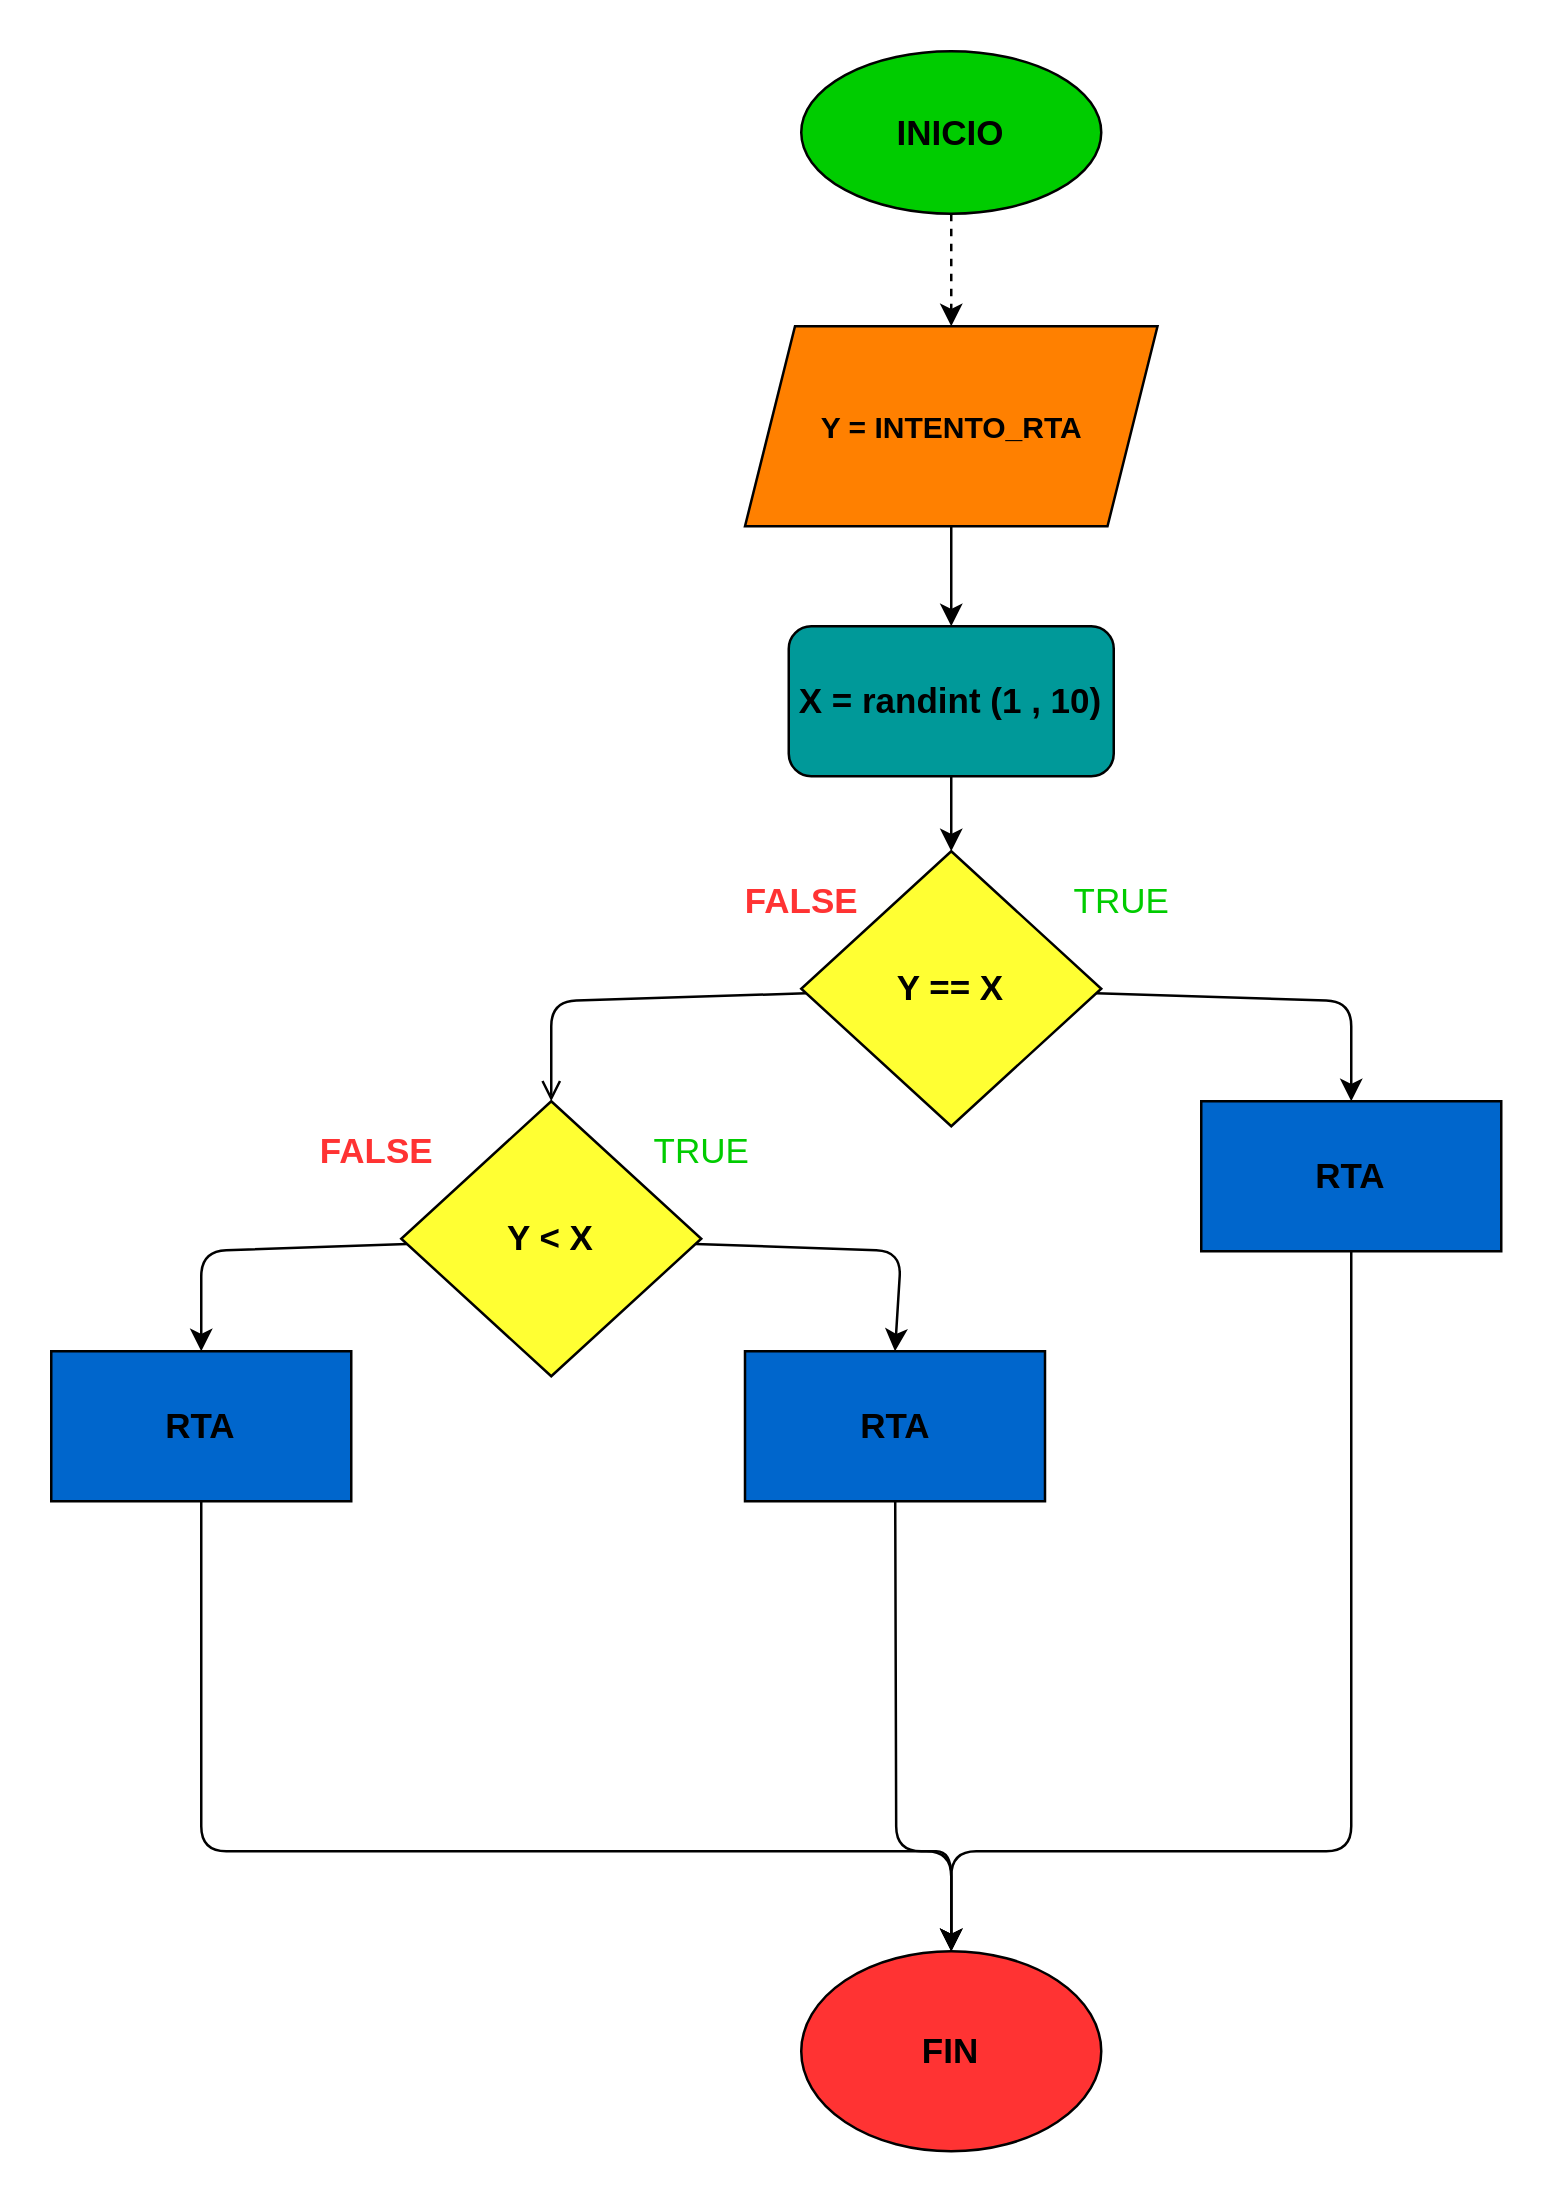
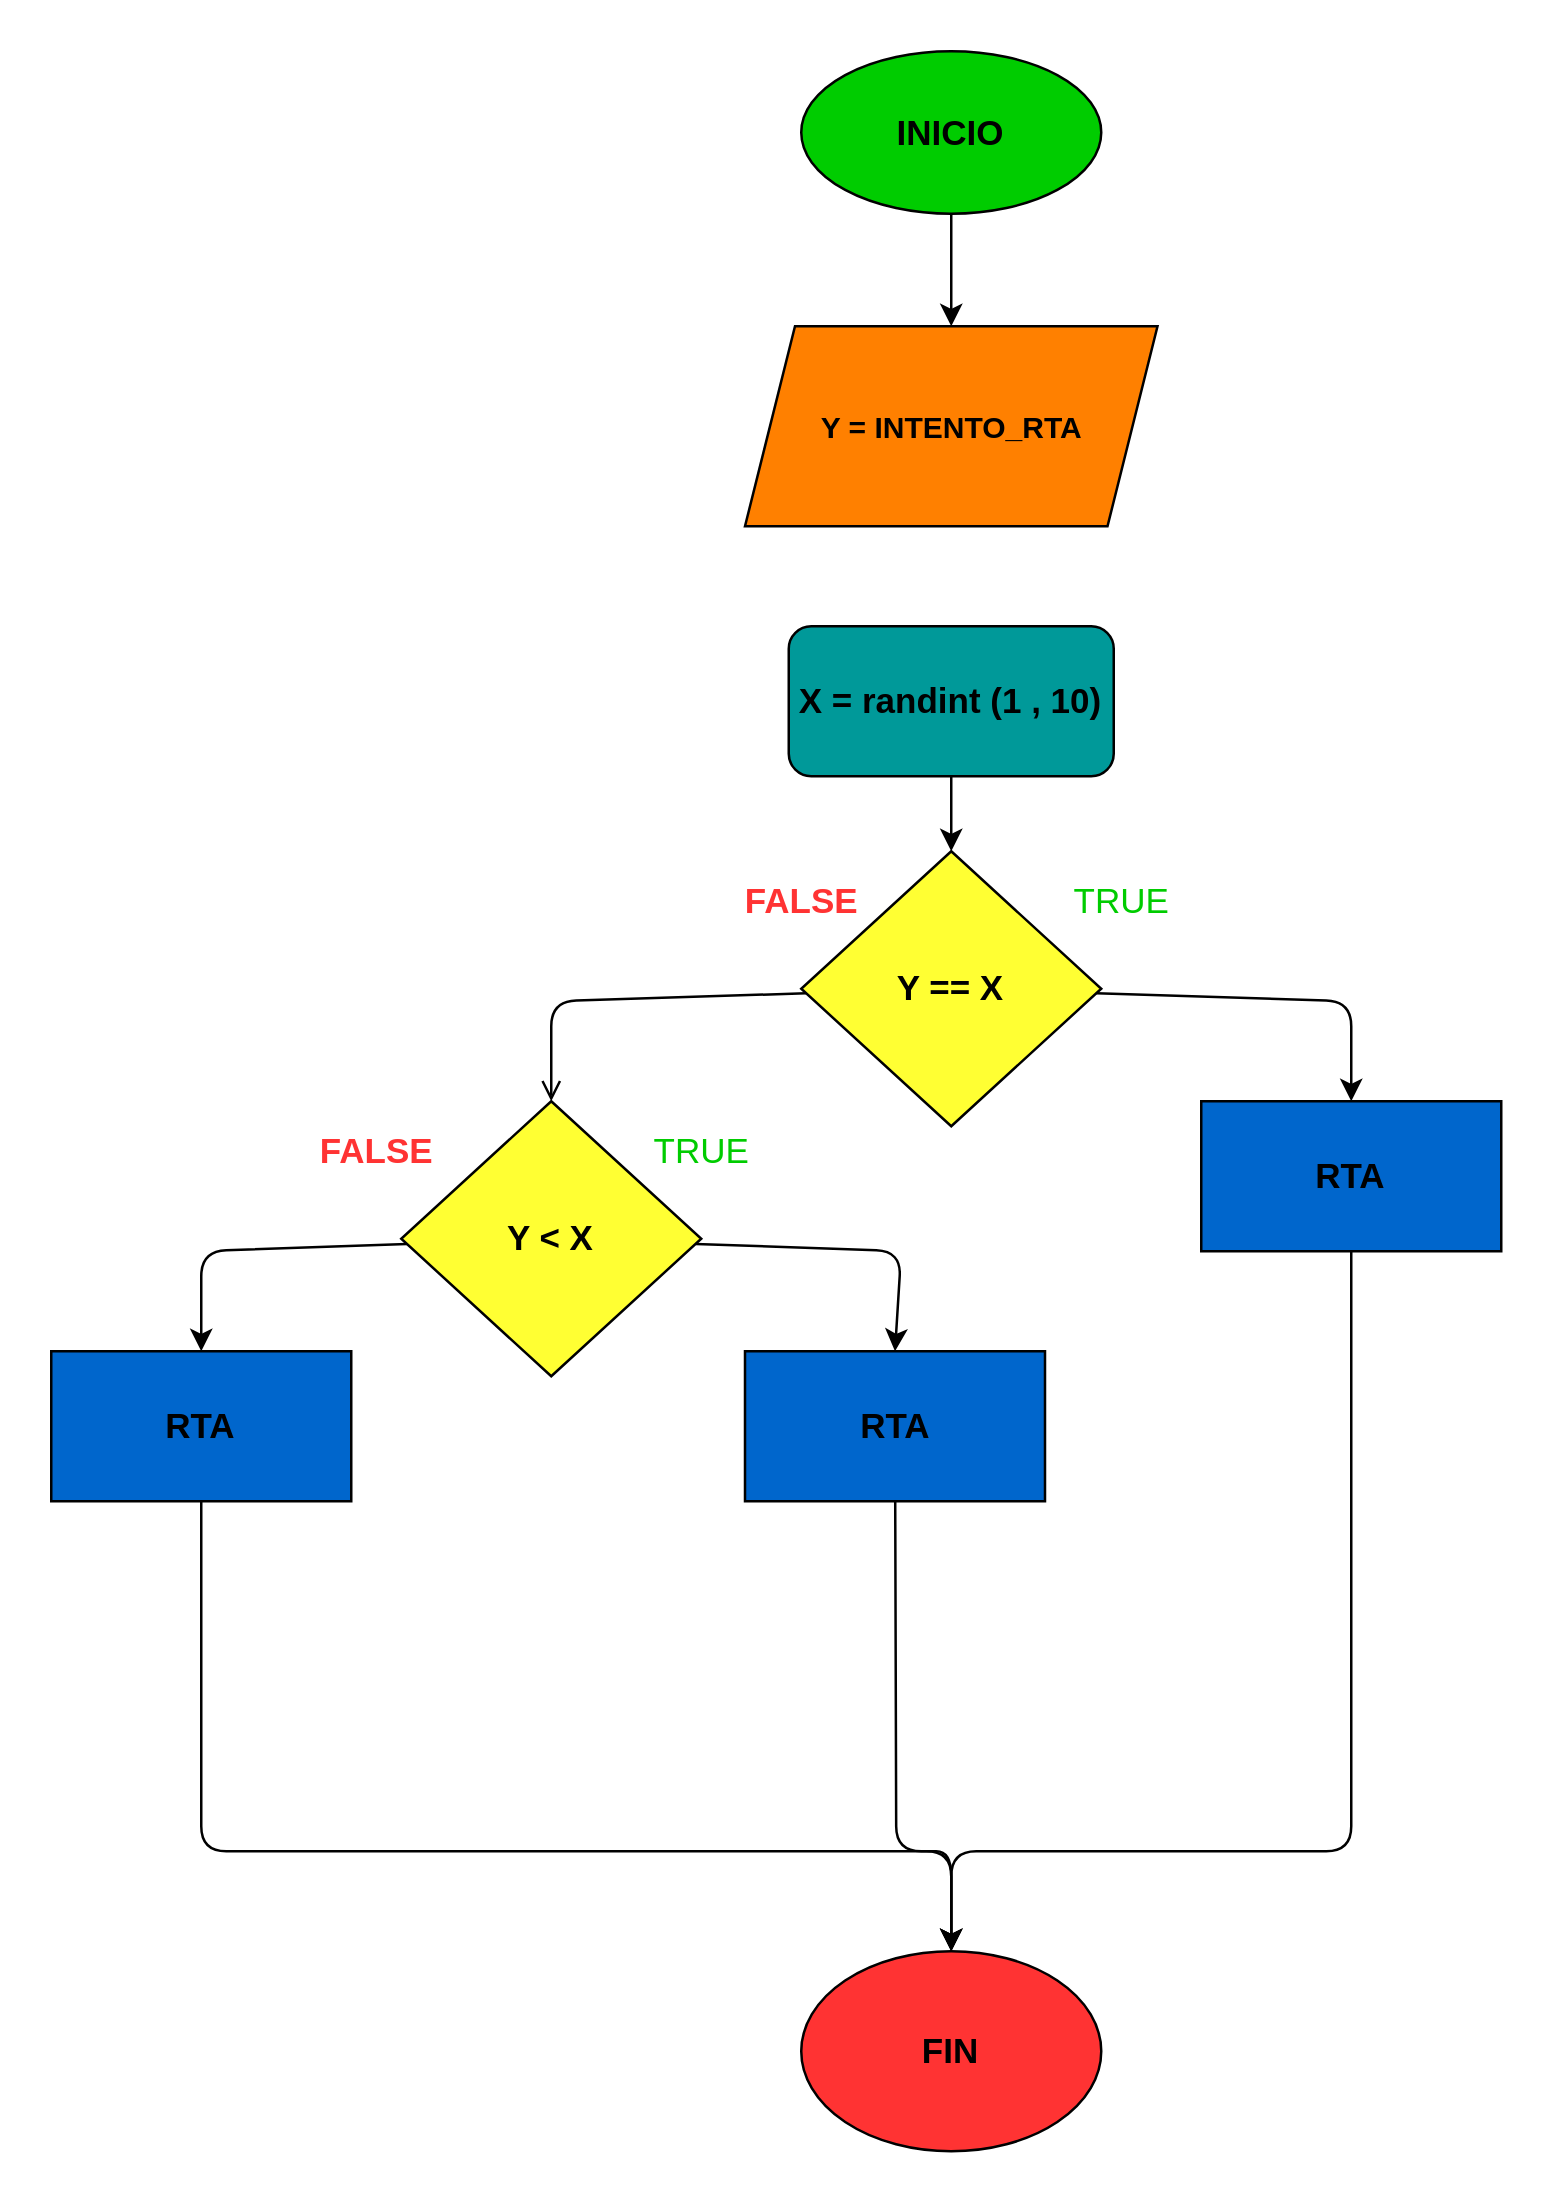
(951, 260) -> (951, 260)
(951, 568) -> none
